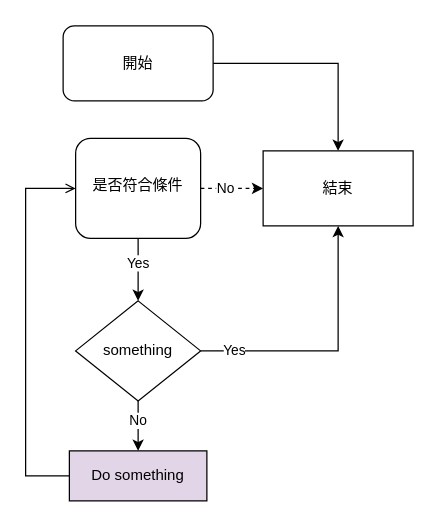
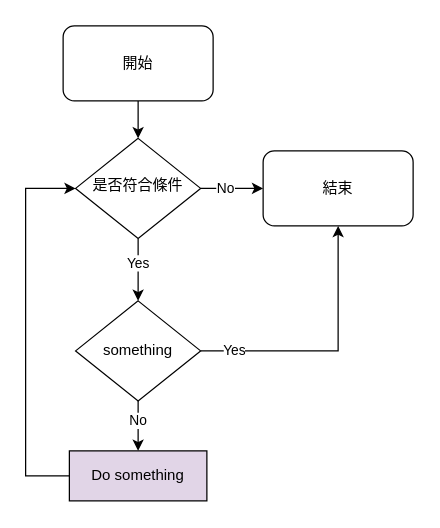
(315, 63) -> (138, 124)
(68, 188) -> (66, 188)
(138, 188) -> (138, 188)
(243, 188) -> (243, 188)
(338, 188) -> (338, 188)
